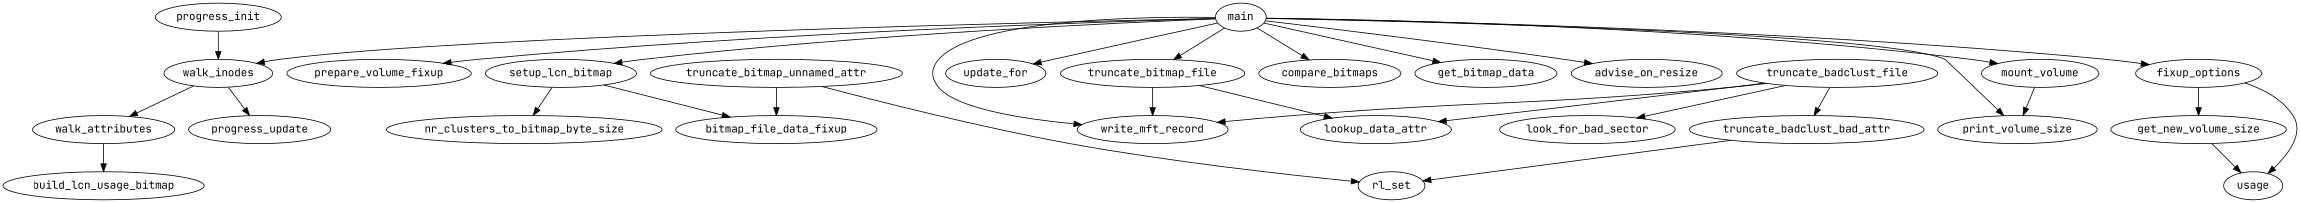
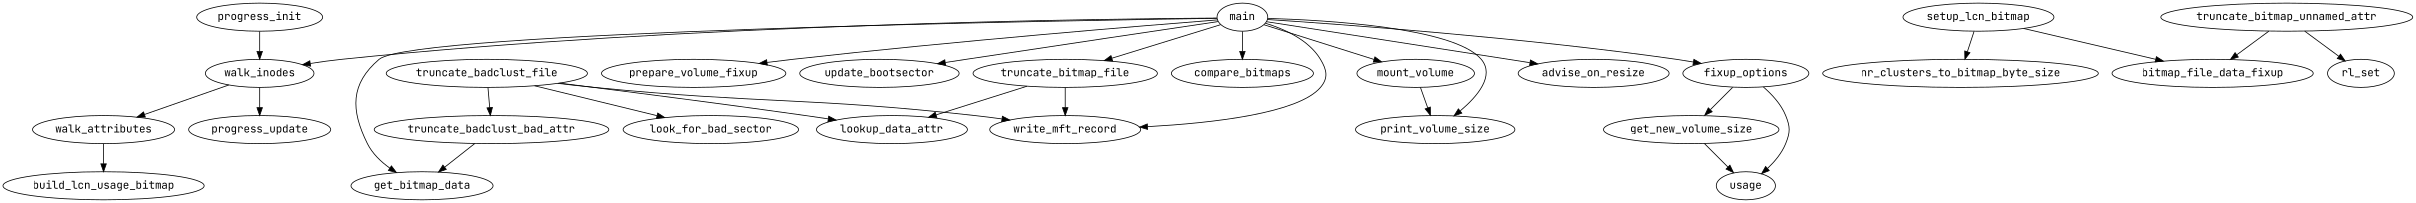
(918, 35) -> none
(996, 73) -> (879, 73)
(1581, 160) -> (460, 155)
